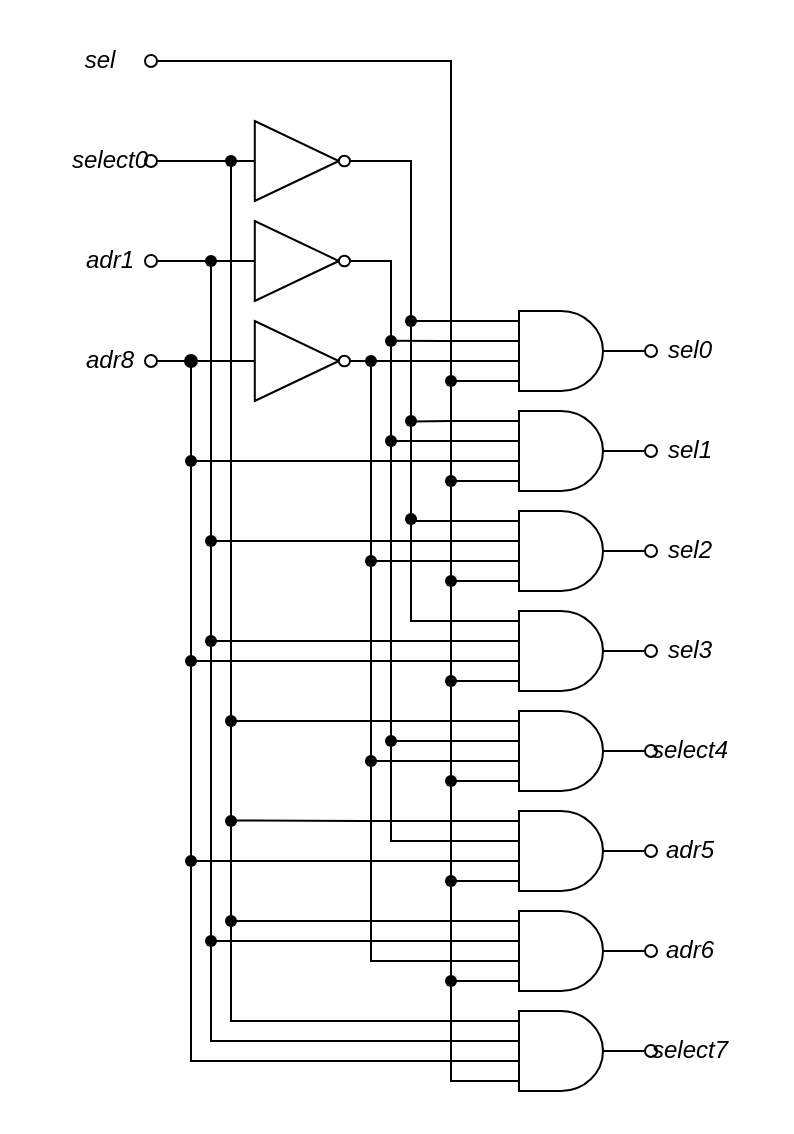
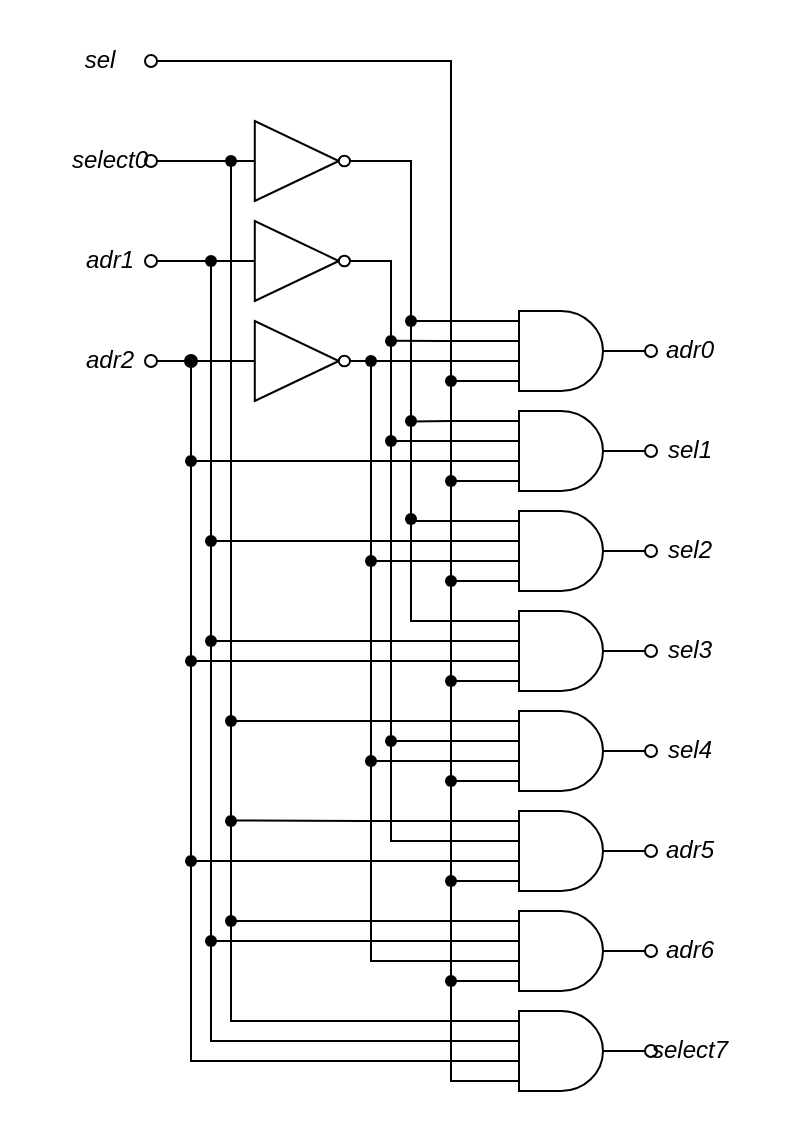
(691, 351) -> (691, 351)
(111, 361) -> (111, 361)
(691, 751) -> (691, 751)
